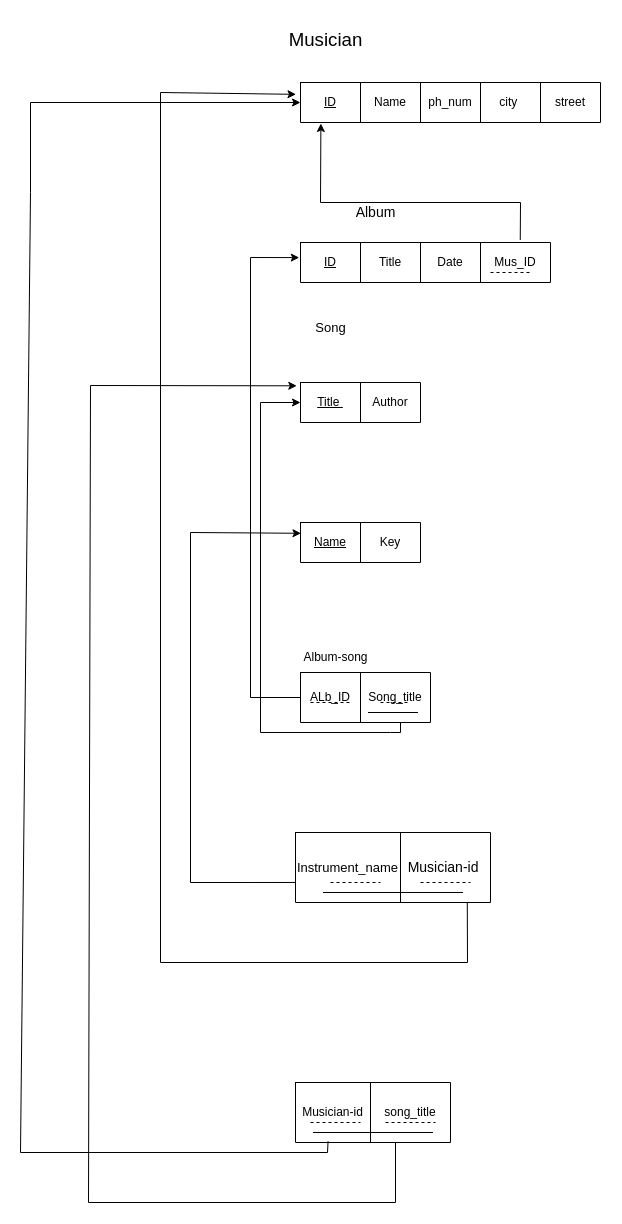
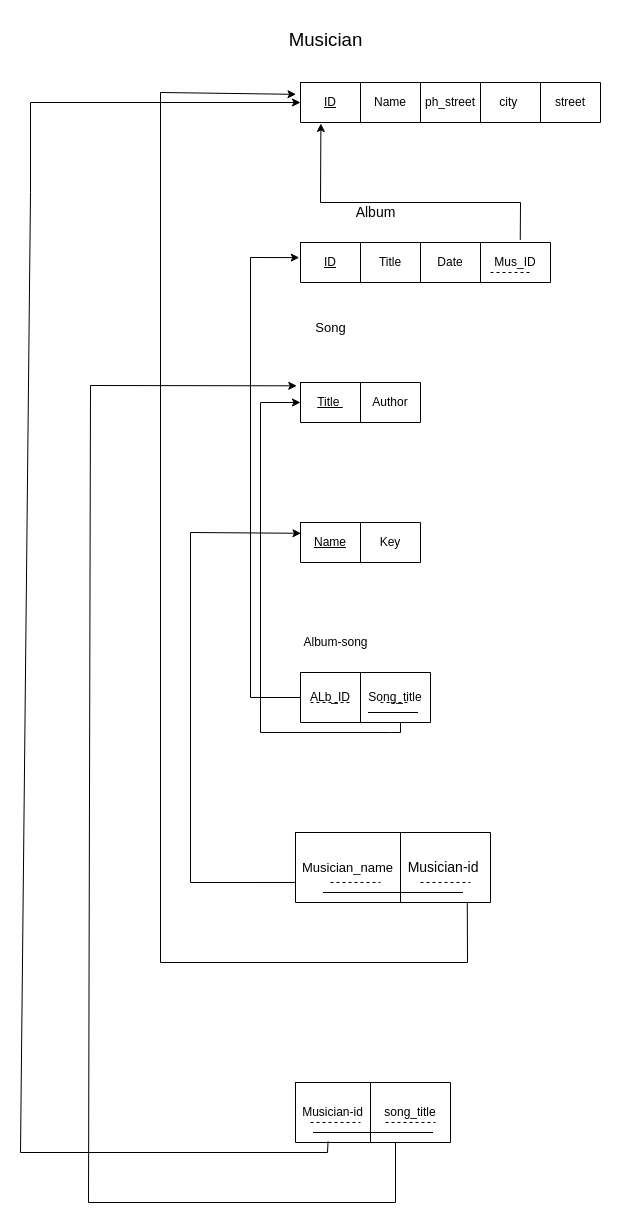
(451, 103) -> (451, 103)
(336, 658) -> (336, 643)
(348, 868) -> (348, 868)
